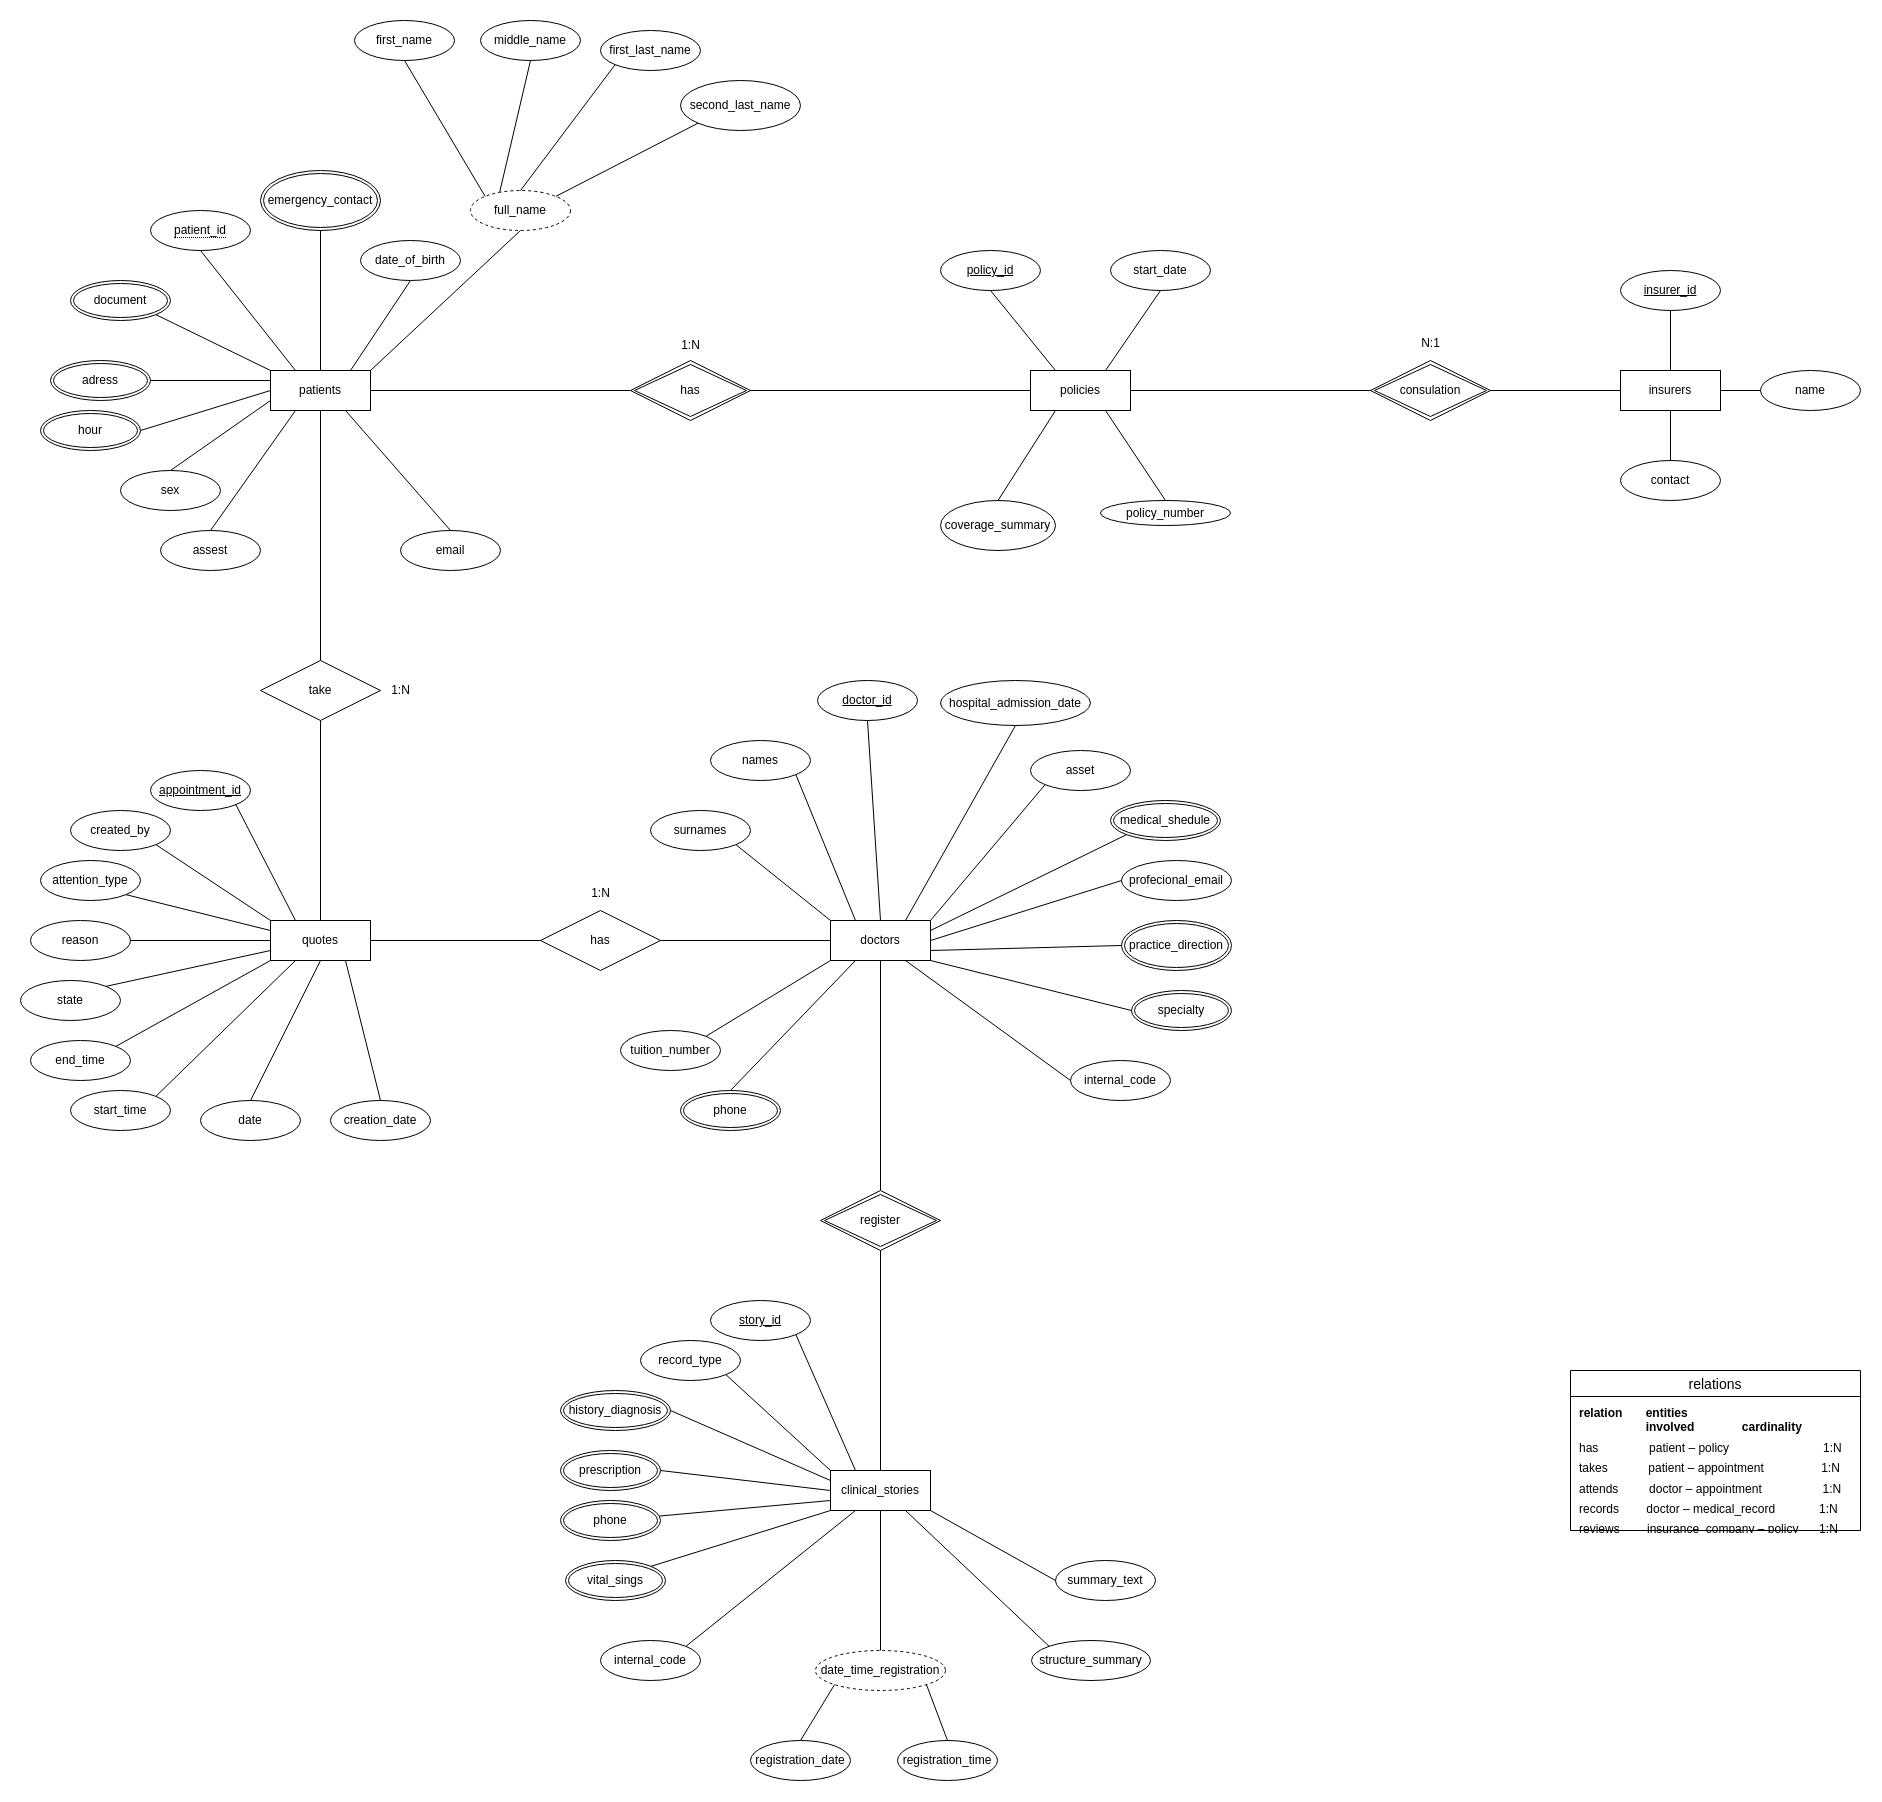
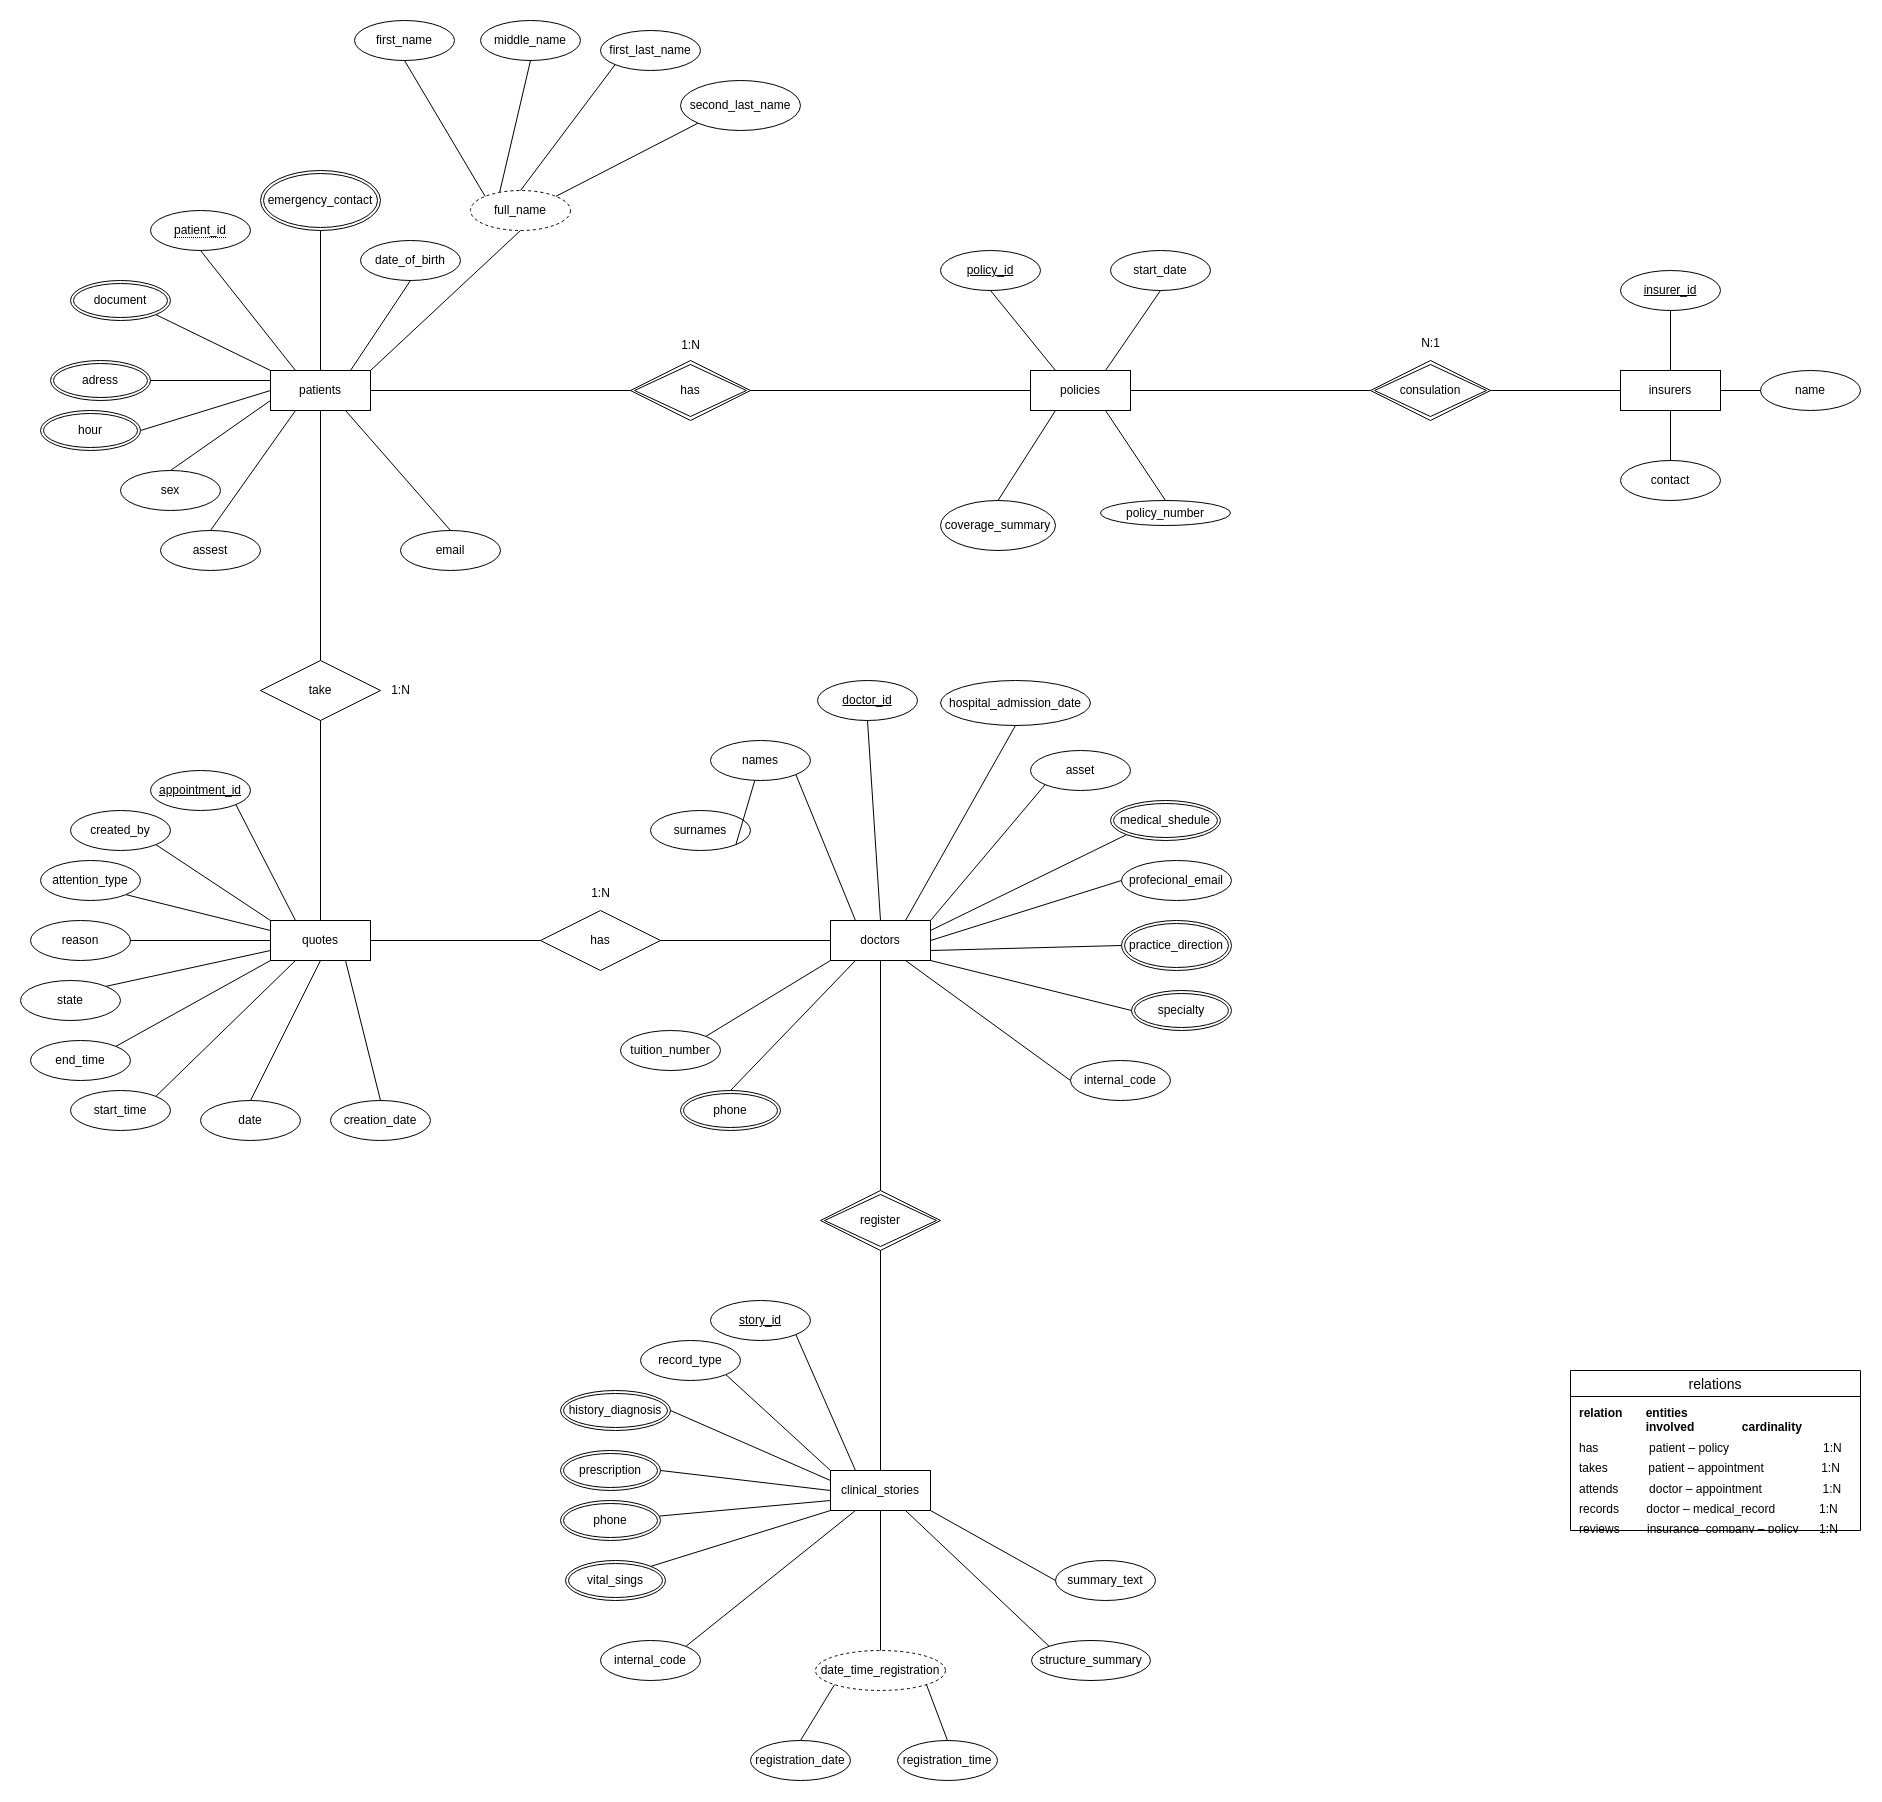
(783, 882) -> (745, 813)
